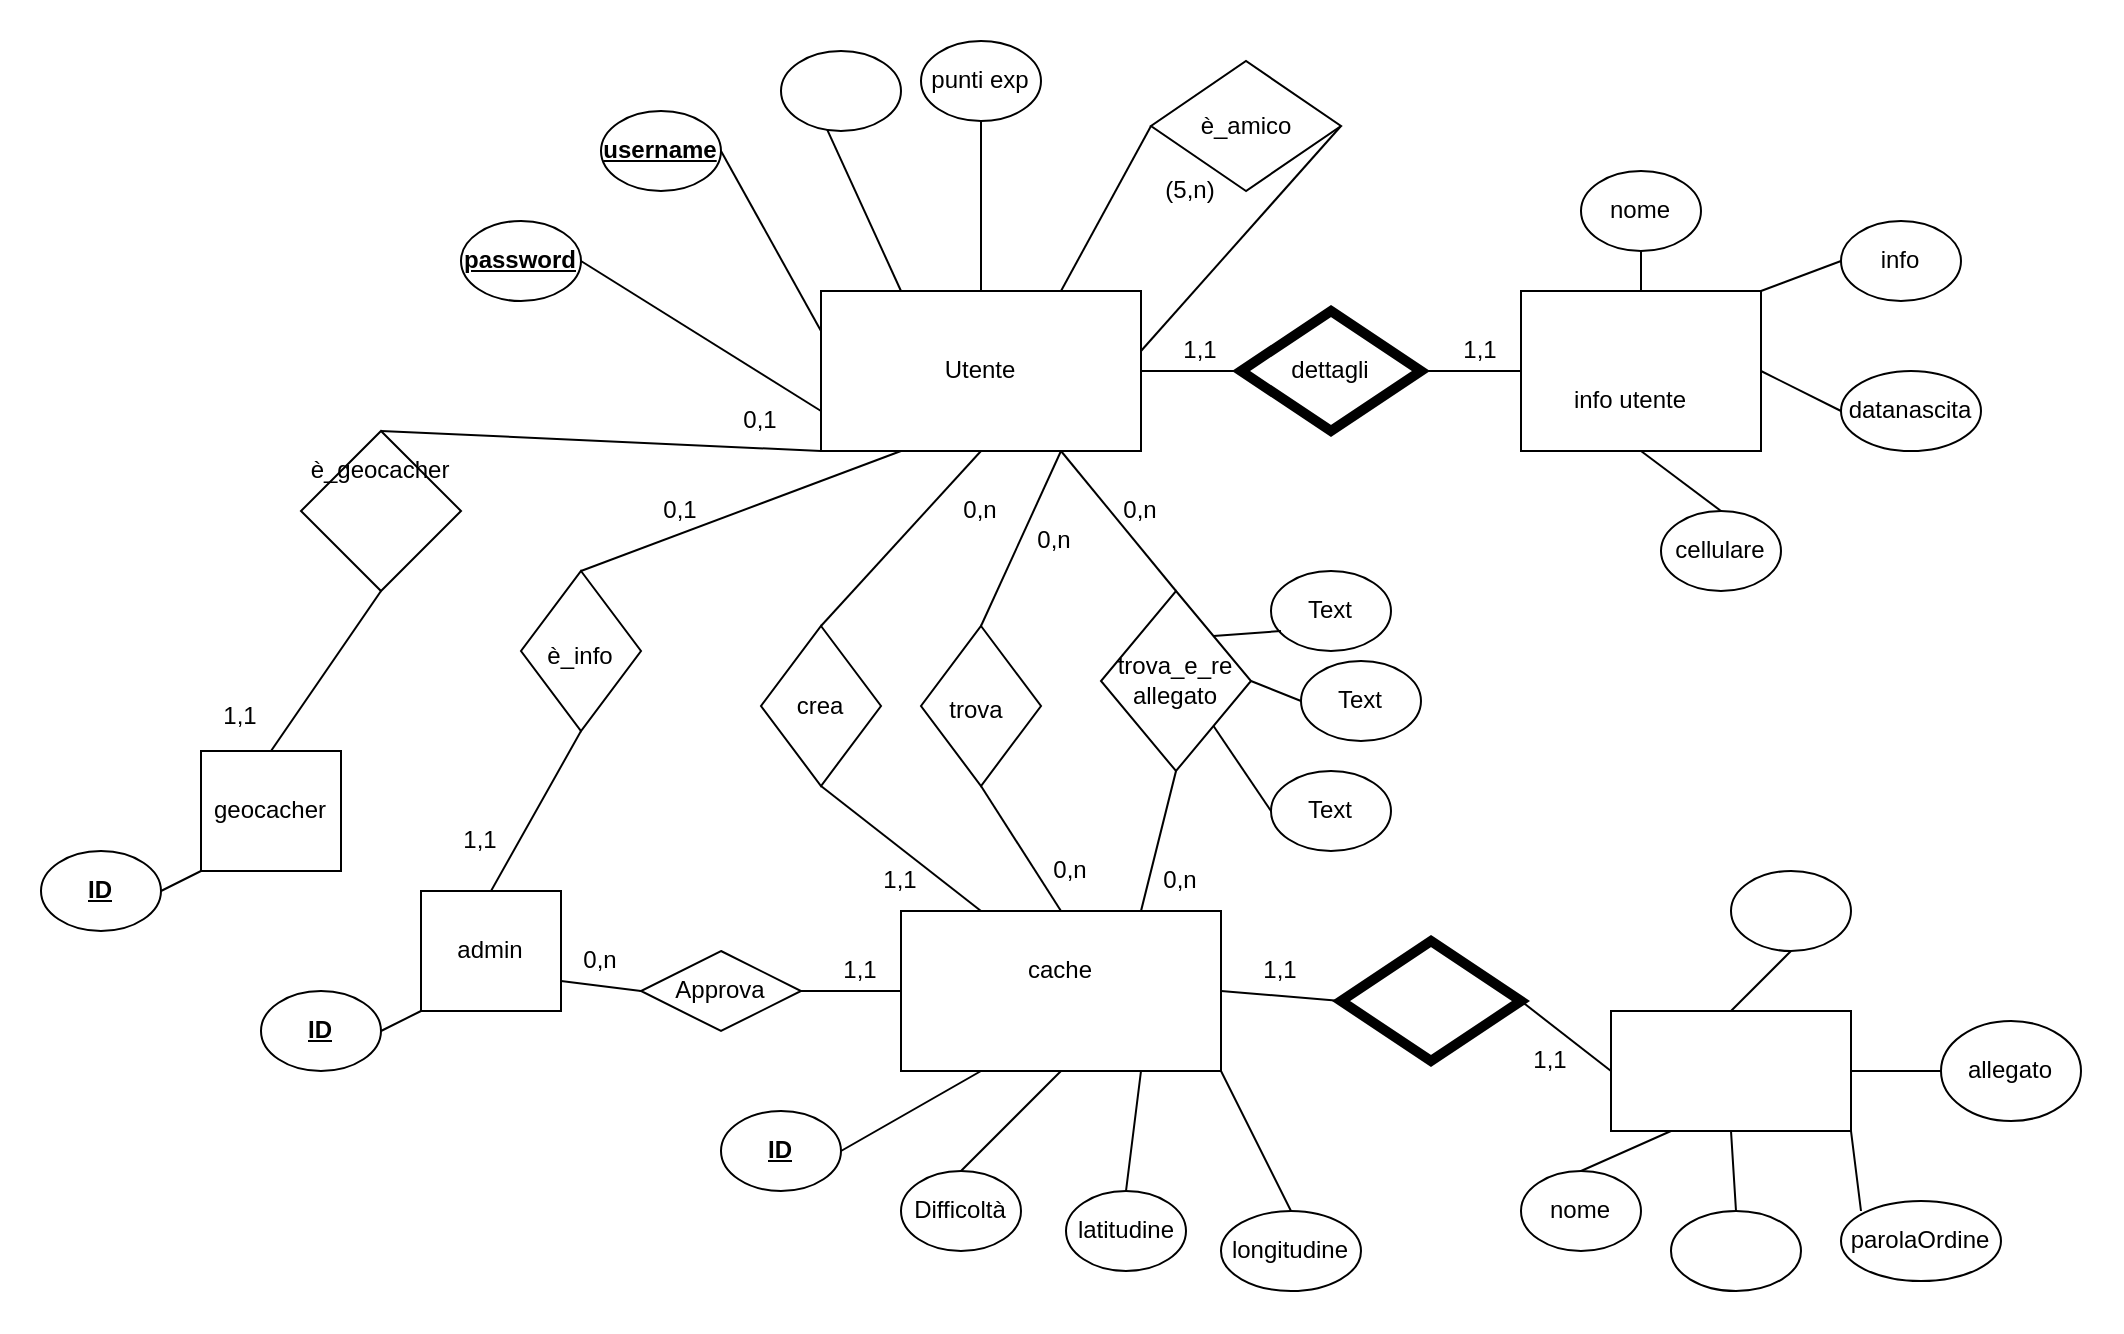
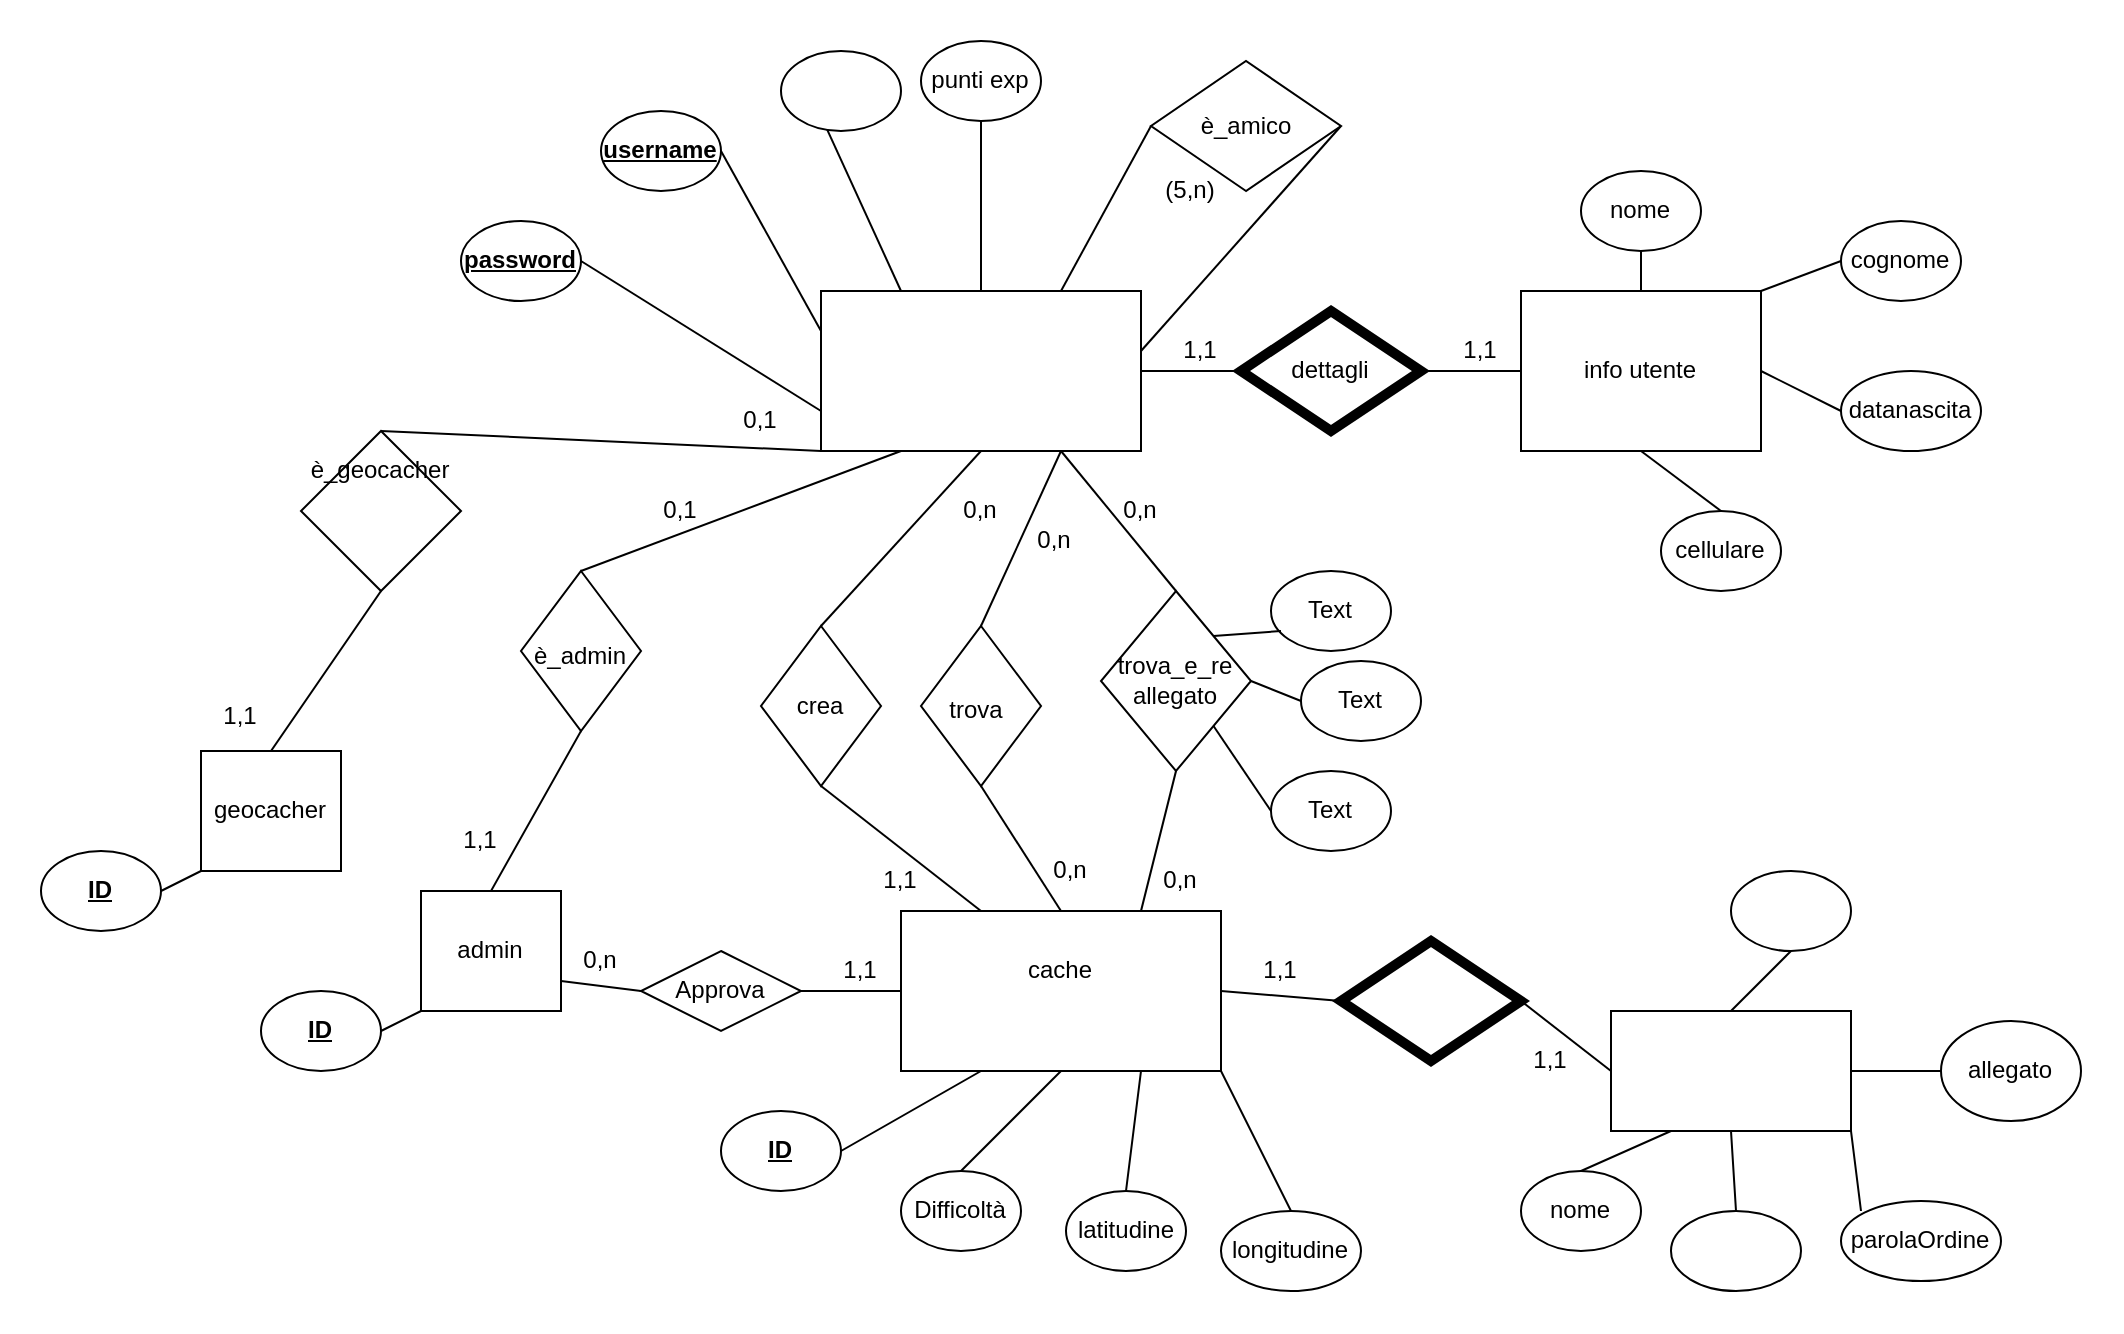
(1901, 261) -> (1901, 261)
(981, 371) -> none
(1631, 401) -> (1641, 371)
(581, 657) -> (581, 657)
